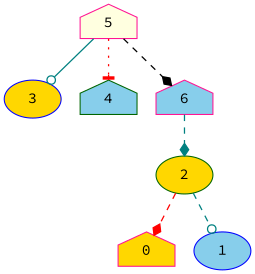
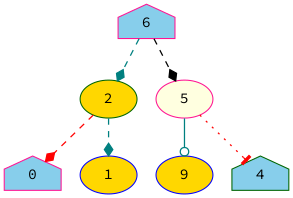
(109, 23) -> (184, 99)
(143, 58) -> (162, 54)
(33, 99) -> (184, 175)
(202, 209) -> (109, 131)
(147, 251) -> (33, 175)
(222, 251) -> (109, 175)
